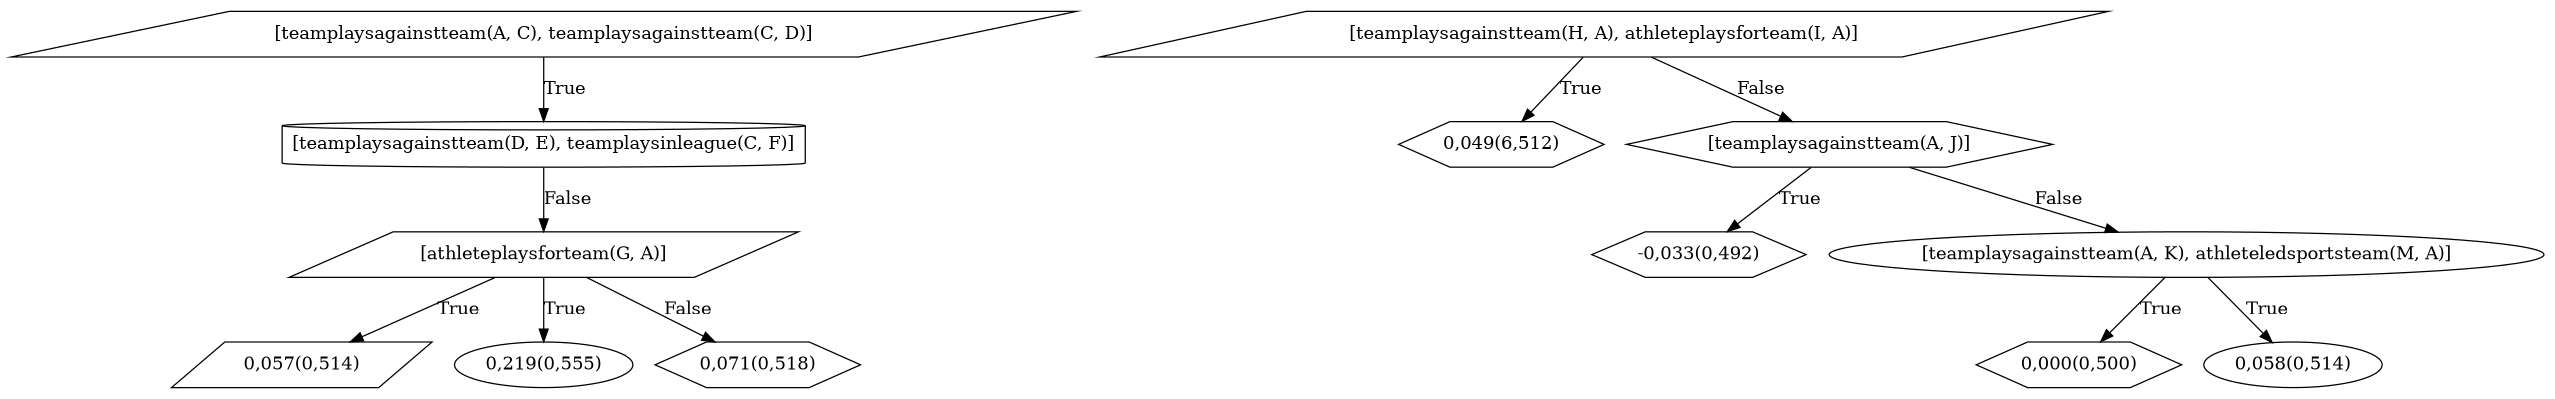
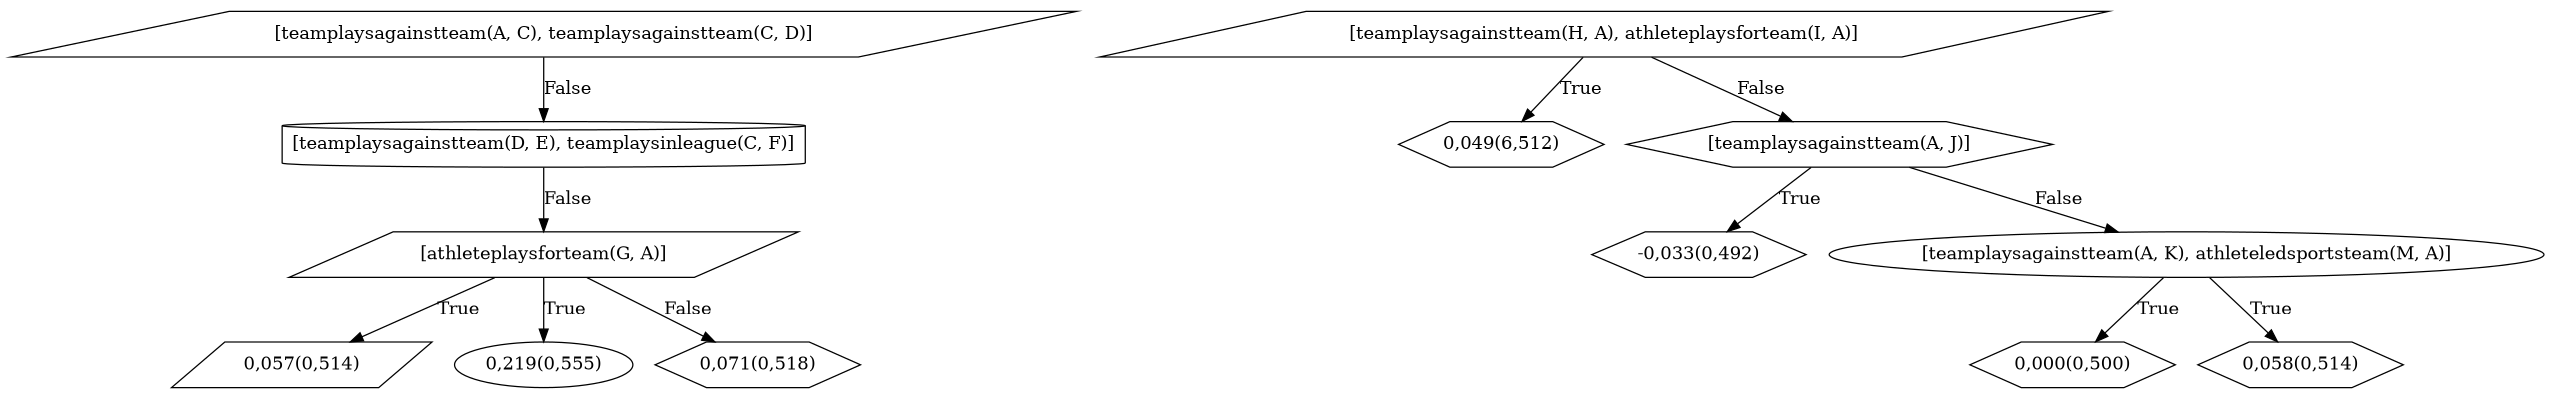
(565, 89) -> (568, 89)
(2293, 365) -> (2301, 365)
